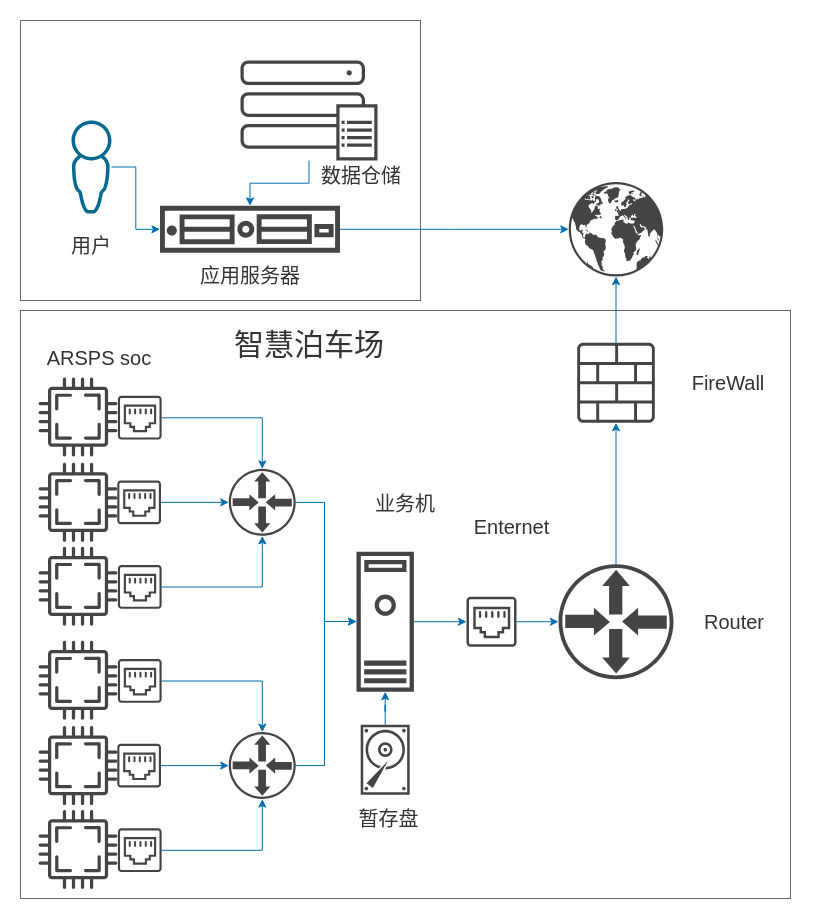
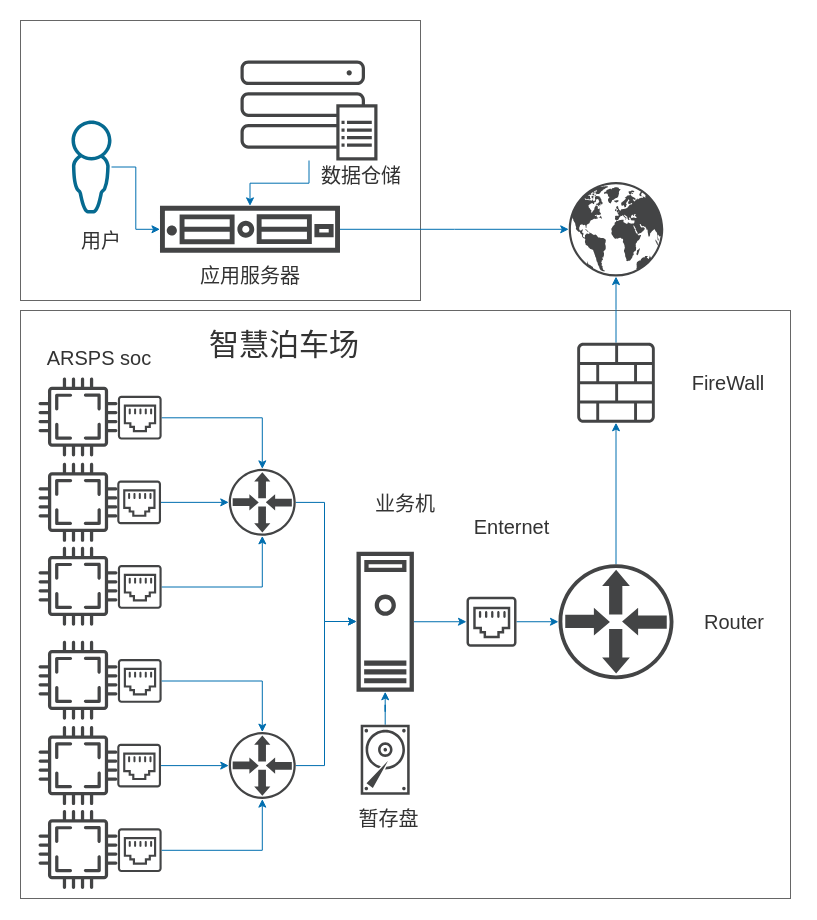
(92, 246) -> (102, 241)
(310, 345) -> (285, 345)
